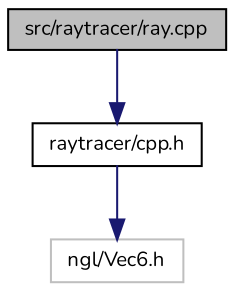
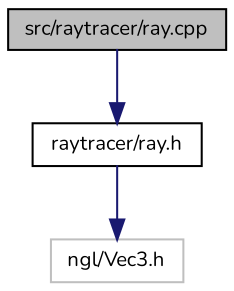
(117, 145) -> (117, 145)
(117, 261) -> (117, 261)
